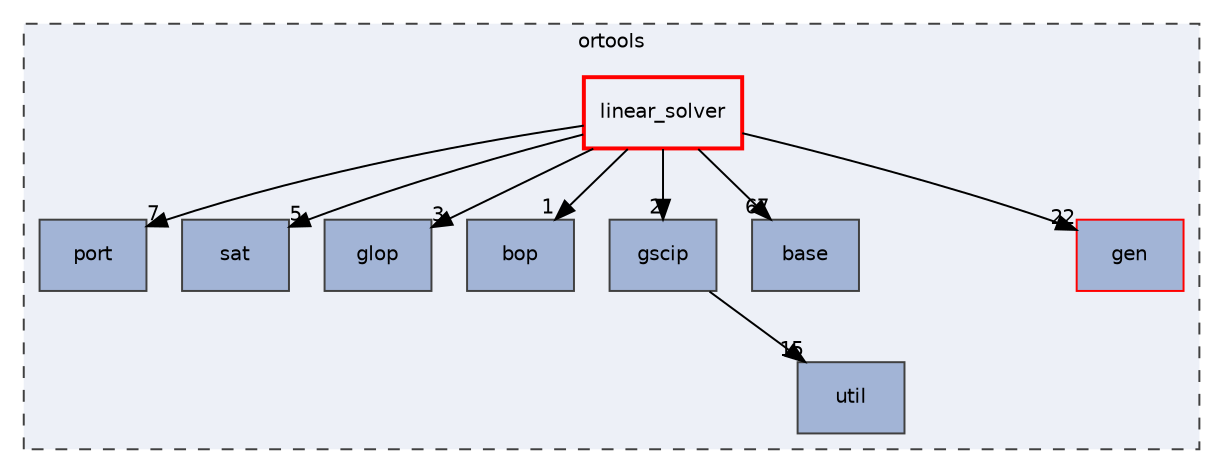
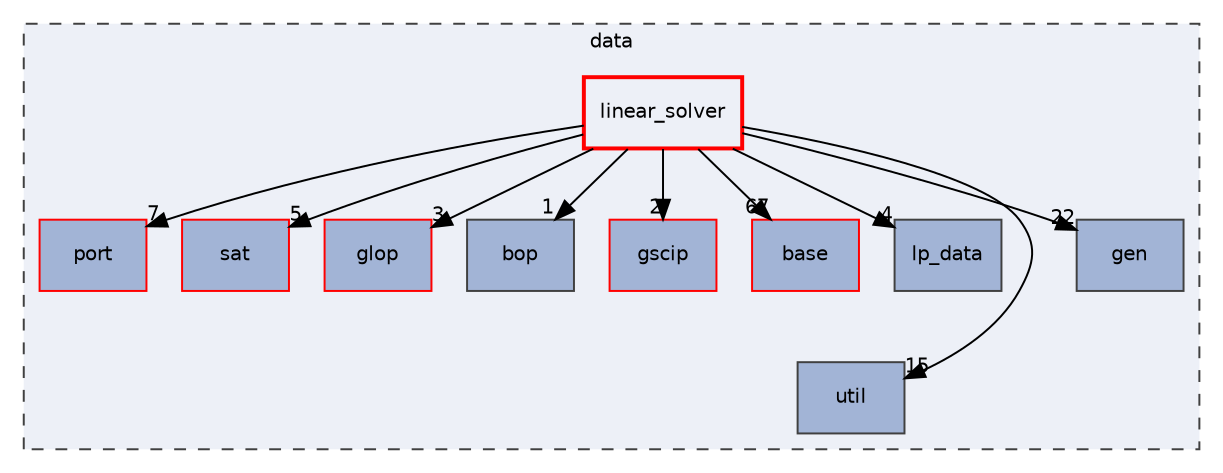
(612, 43) -> (612, 43)
(93, 255) -> (93, 255)
(236, 255) -> (236, 255)
(378, 255) -> (378, 255)
(663, 255) -> (663, 255)
(806, 255) -> (806, 255)
none -> (948, 255)
(1130, 255) -> (1130, 255)
(749, 321) -> (1028, 234)
